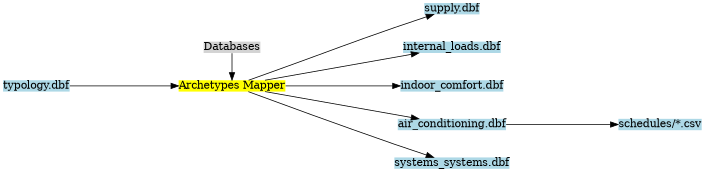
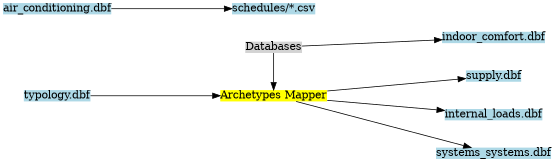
(339, 86) -> (368, 43)
(338, 105) -> none
